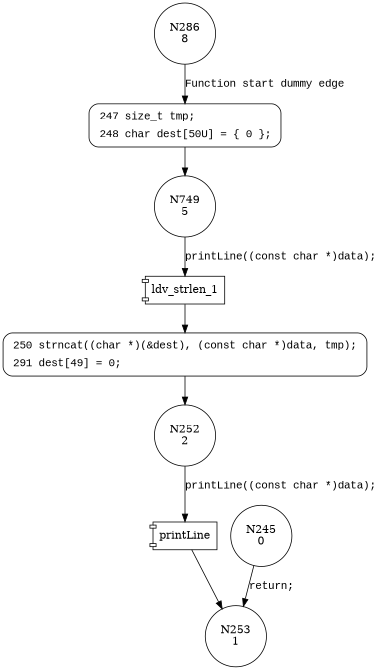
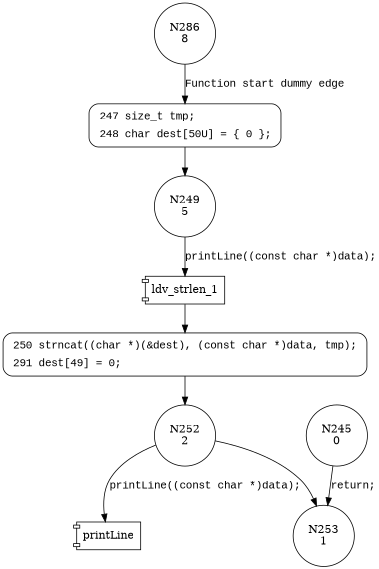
(185, 206) -> (185, 206)
(205, 576) -> (271, 460)
